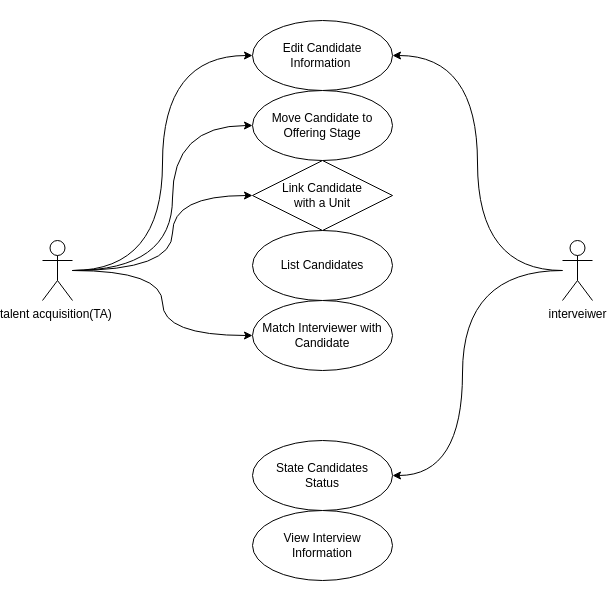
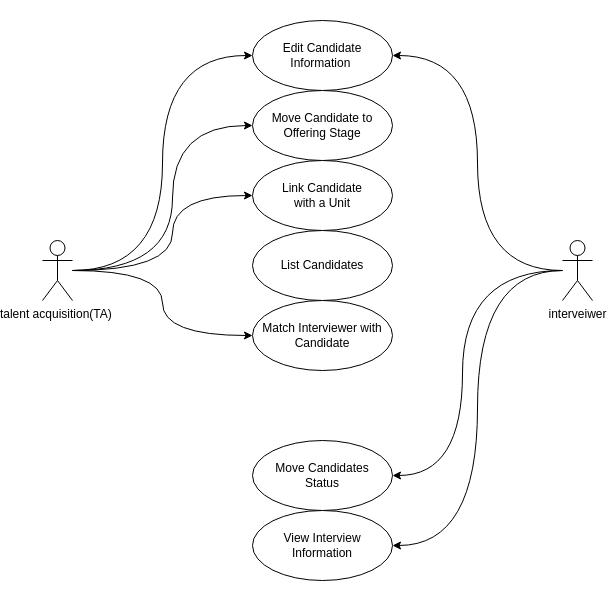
(323, 196) -> (323, 196)
none -> (477, 411)
(323, 476) -> (323, 476)
